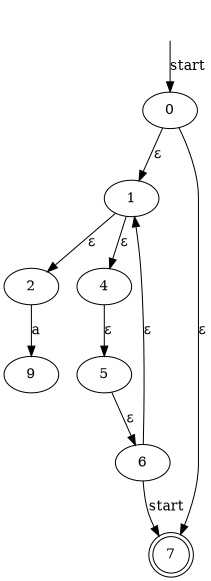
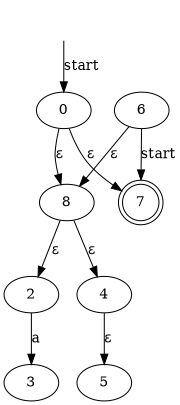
(132, 198) -> (67, 203)
(31, 375) -> (31, 383)
(121, 414) -> none
